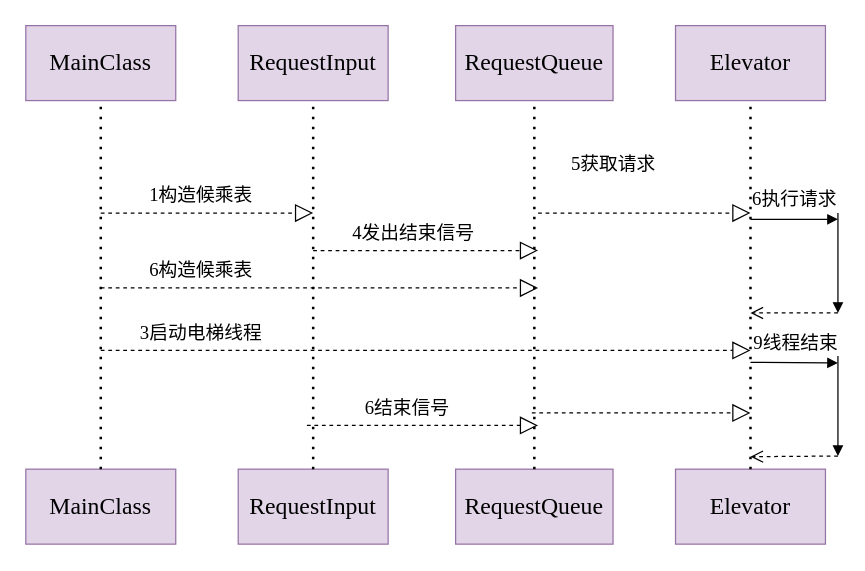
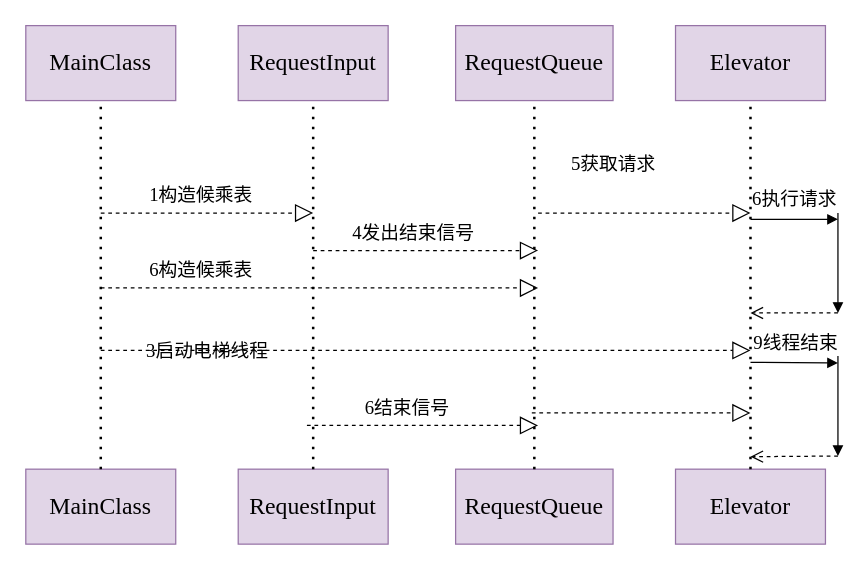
(201, 332) -> (207, 351)
